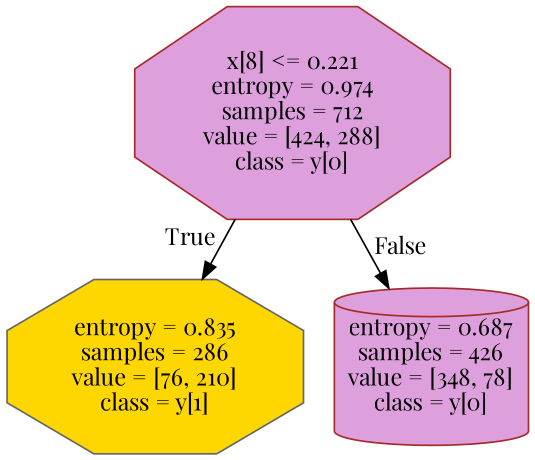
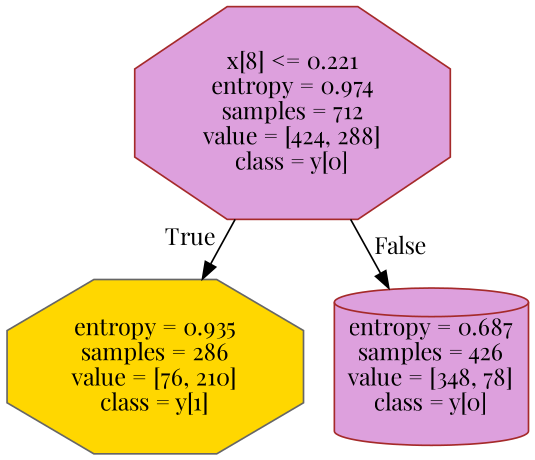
(155, 367) -> (155, 367)
